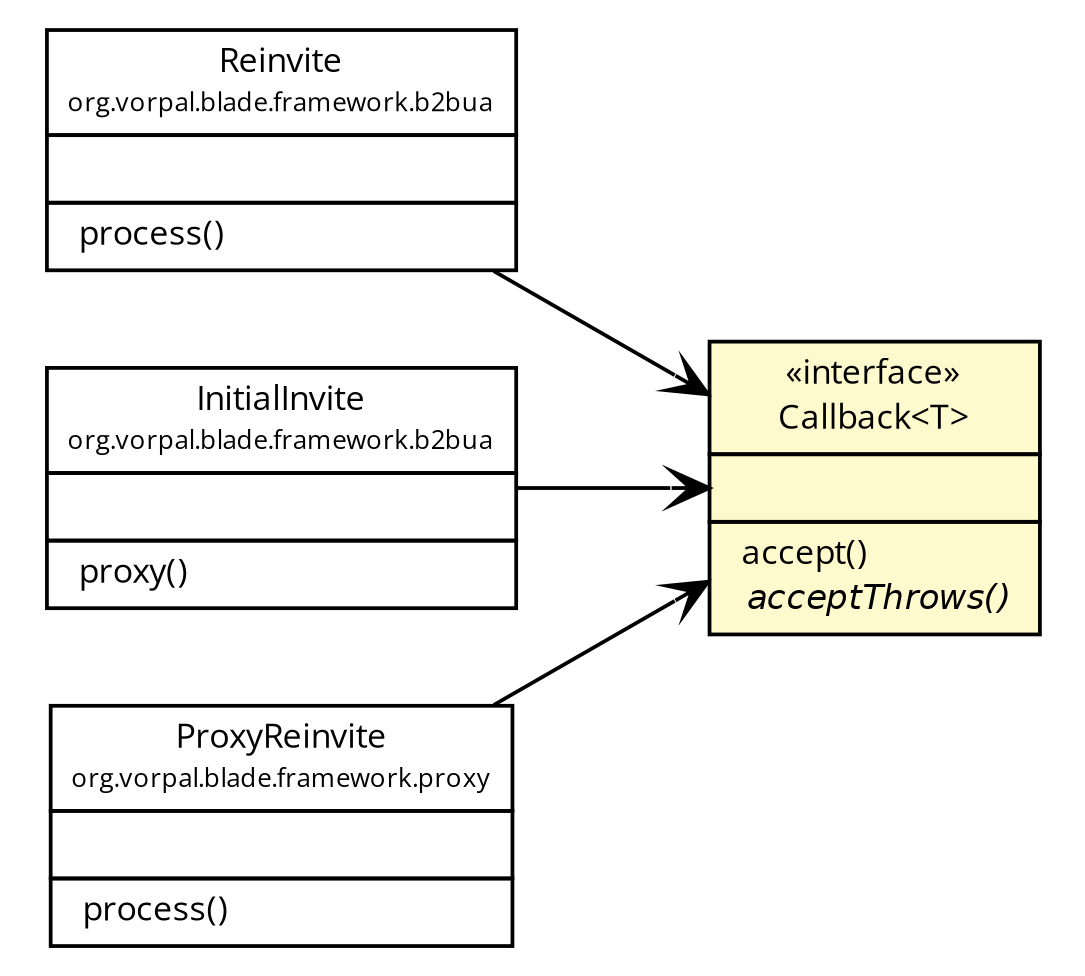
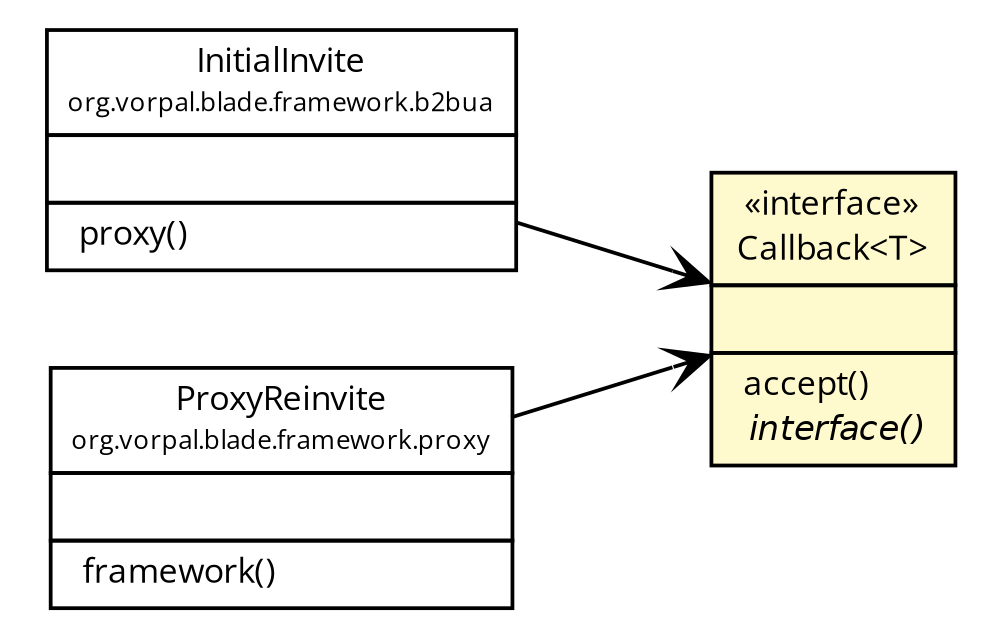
(280, 150) -> none
(875, 599) -> (833, 430)
(152, 910) -> (176, 573)
